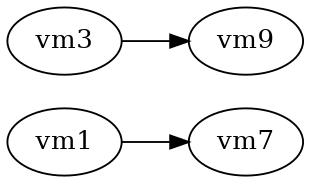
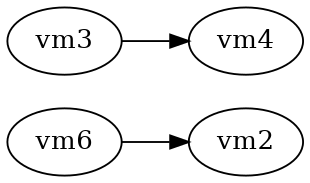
(246, 41) -> (246, 41)
(65, 142) -> (65, 142)
(246, 142) -> (246, 142)
